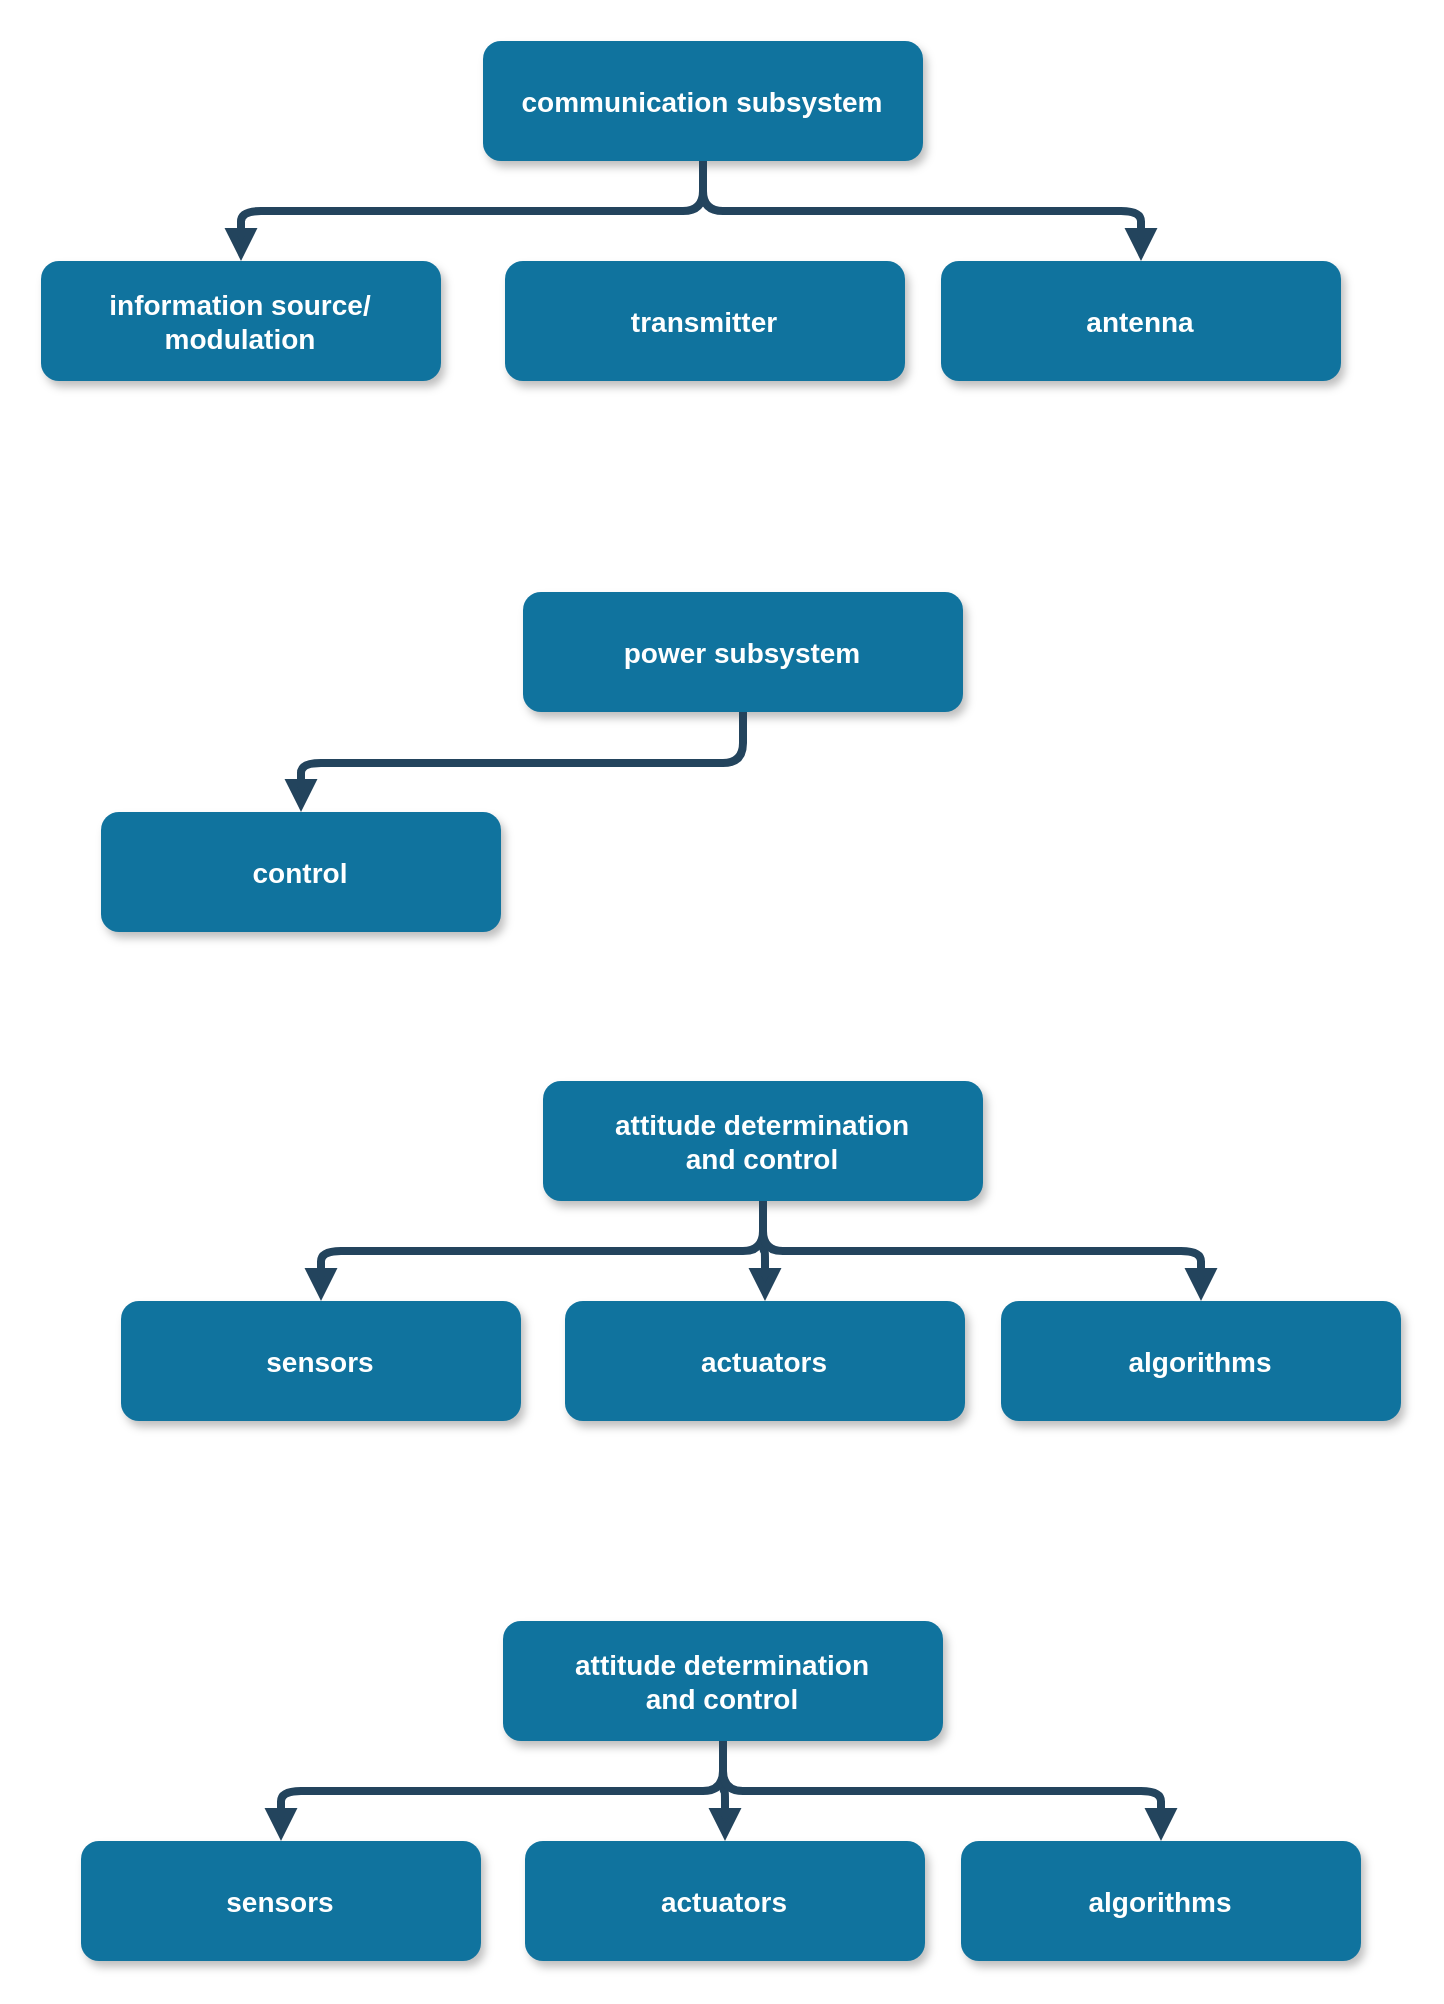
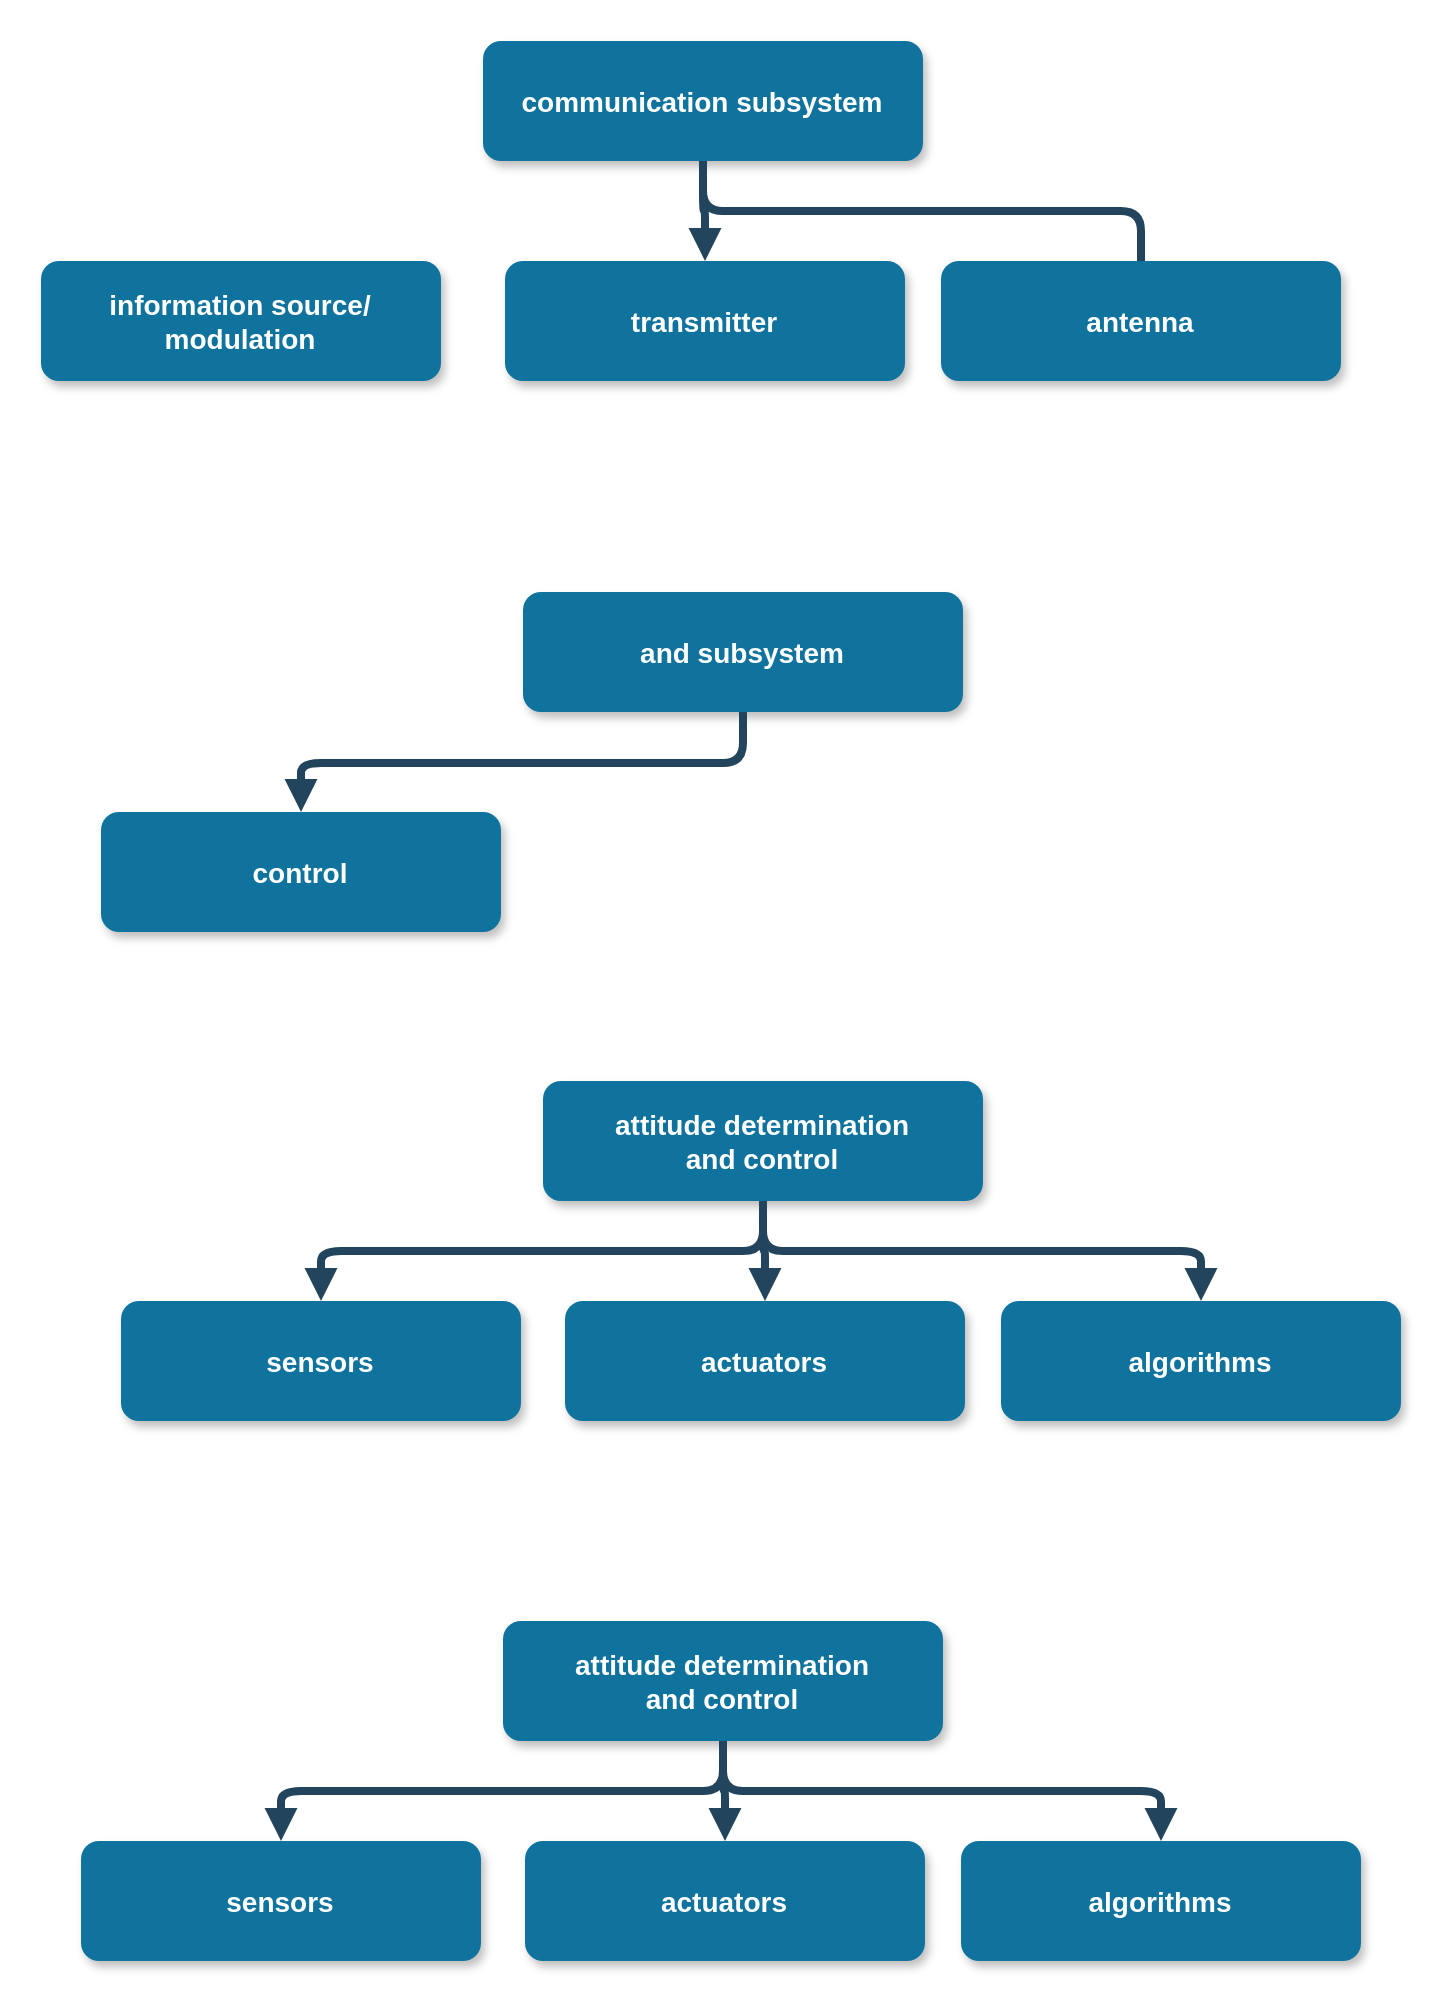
(465, 211) -> none
none -> (705, 215)
(1139, 216) -> (1141, 257)
(742, 654) -> (742, 654)
